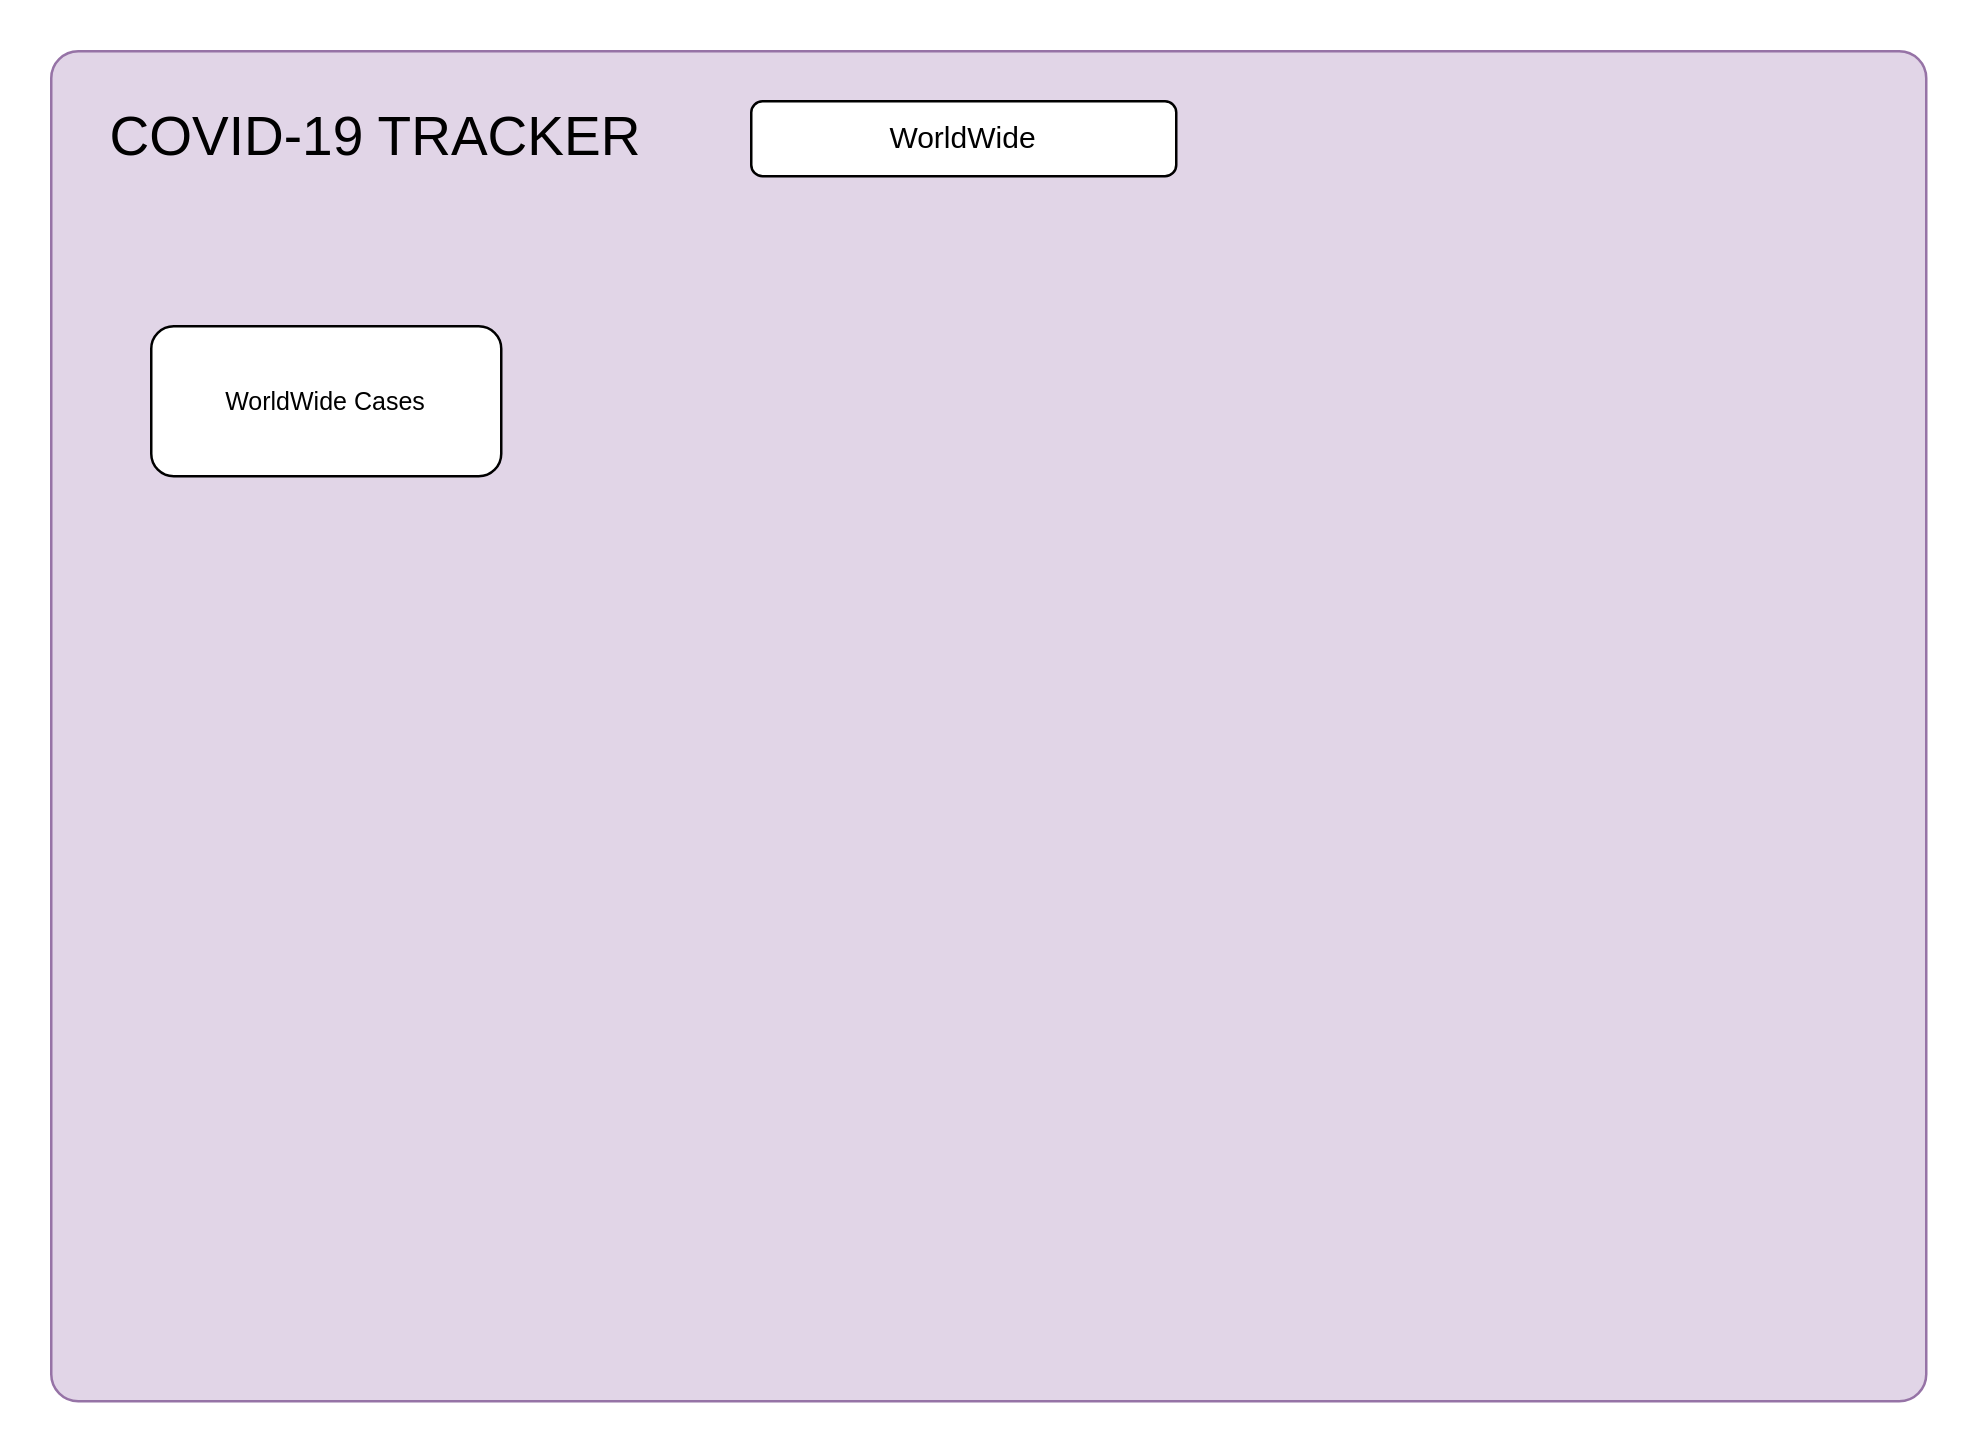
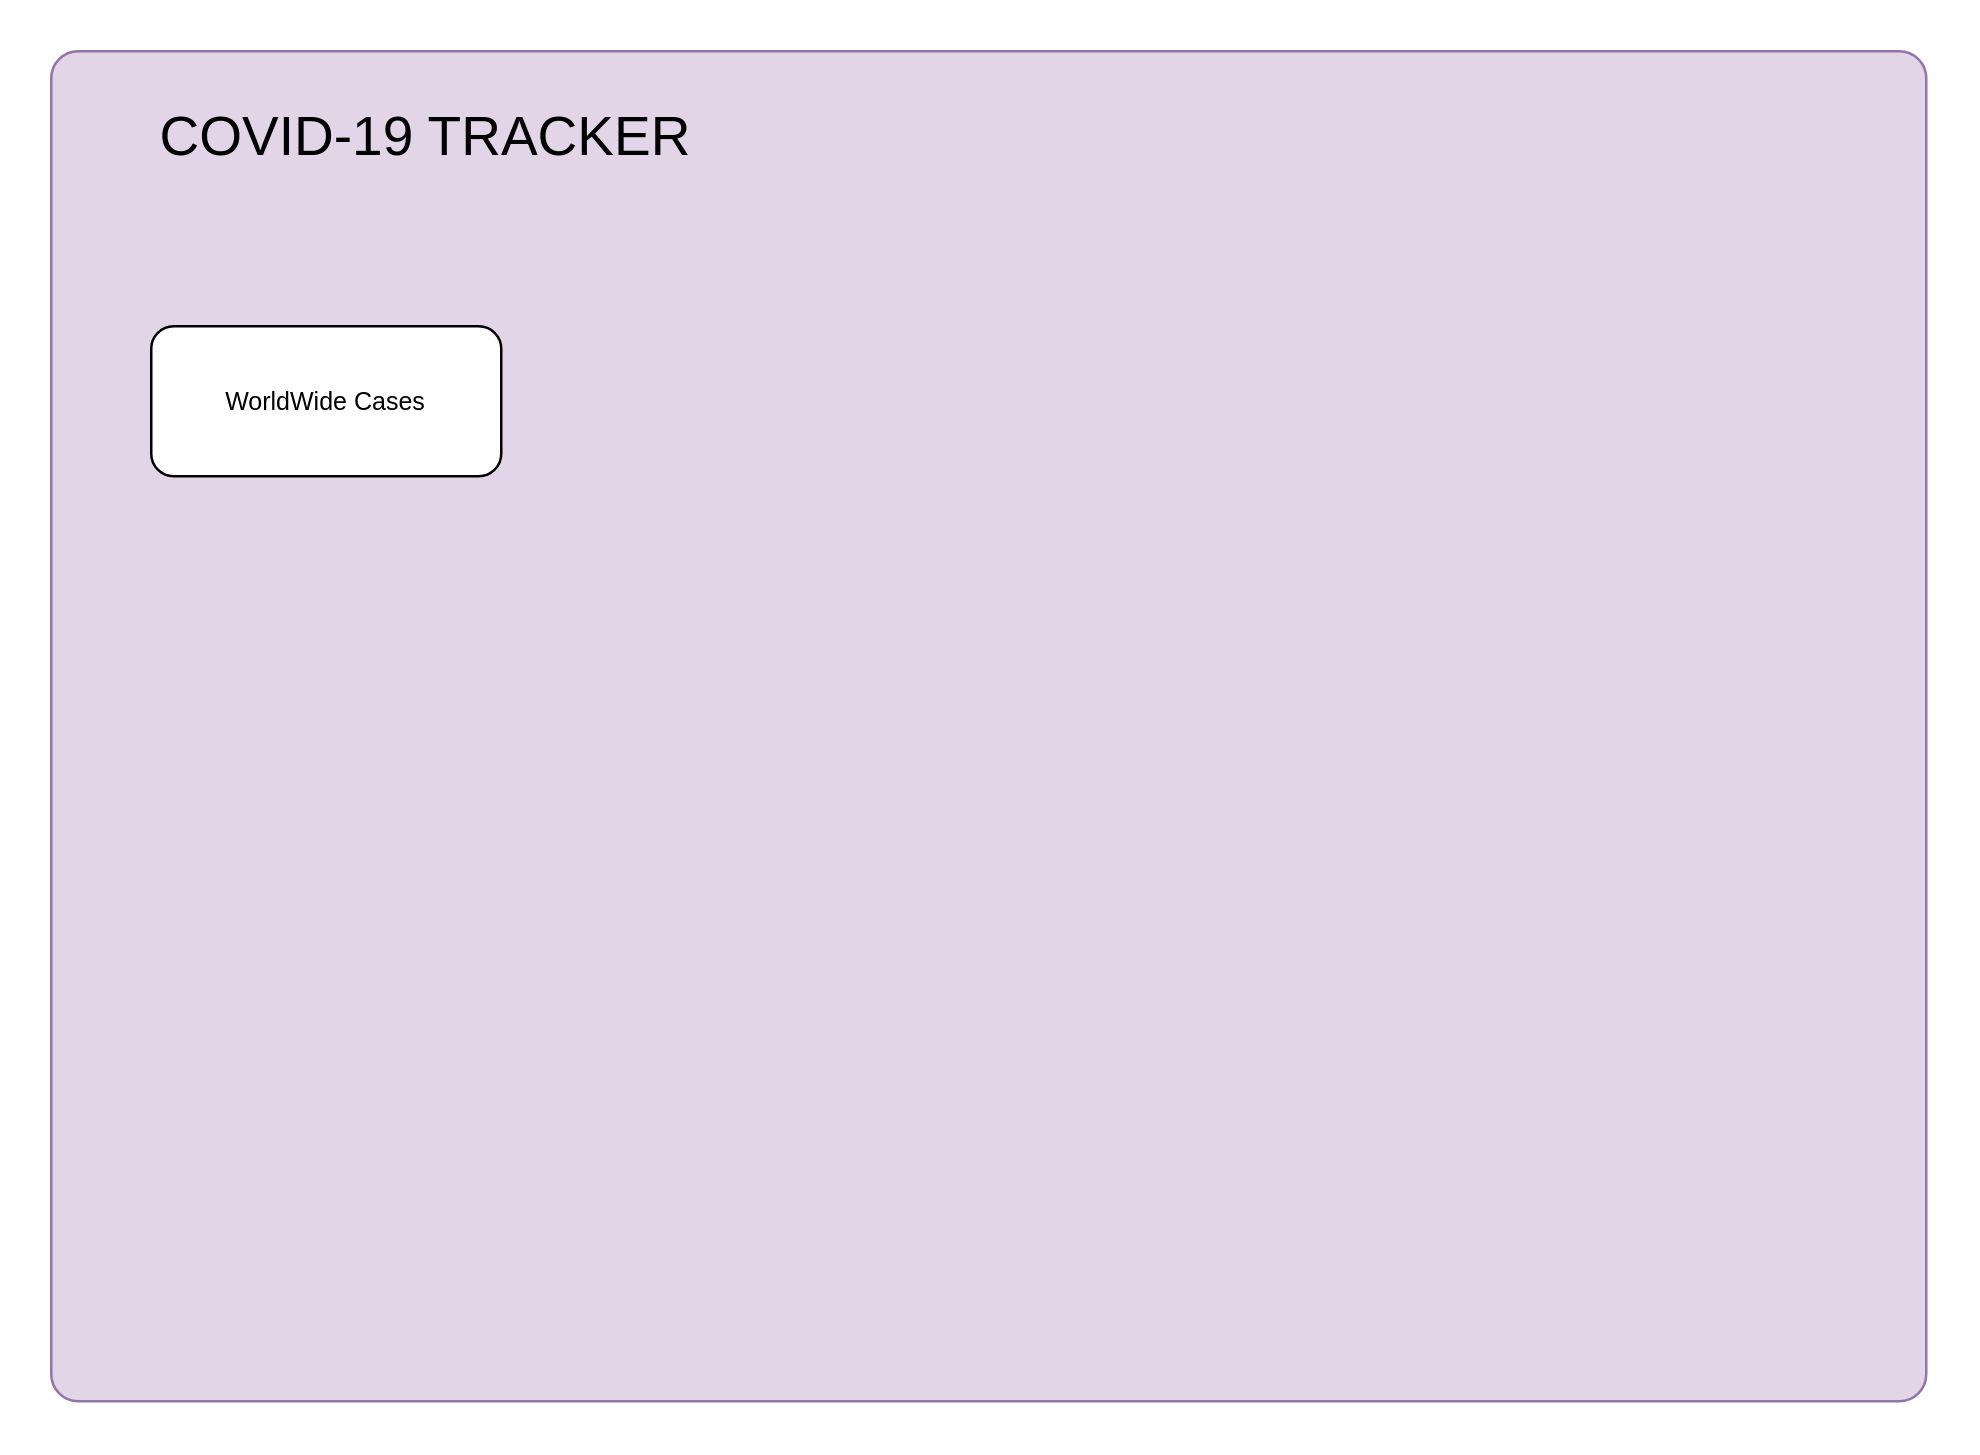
(376, 139) -> (426, 139)
(964, 139) -> none
